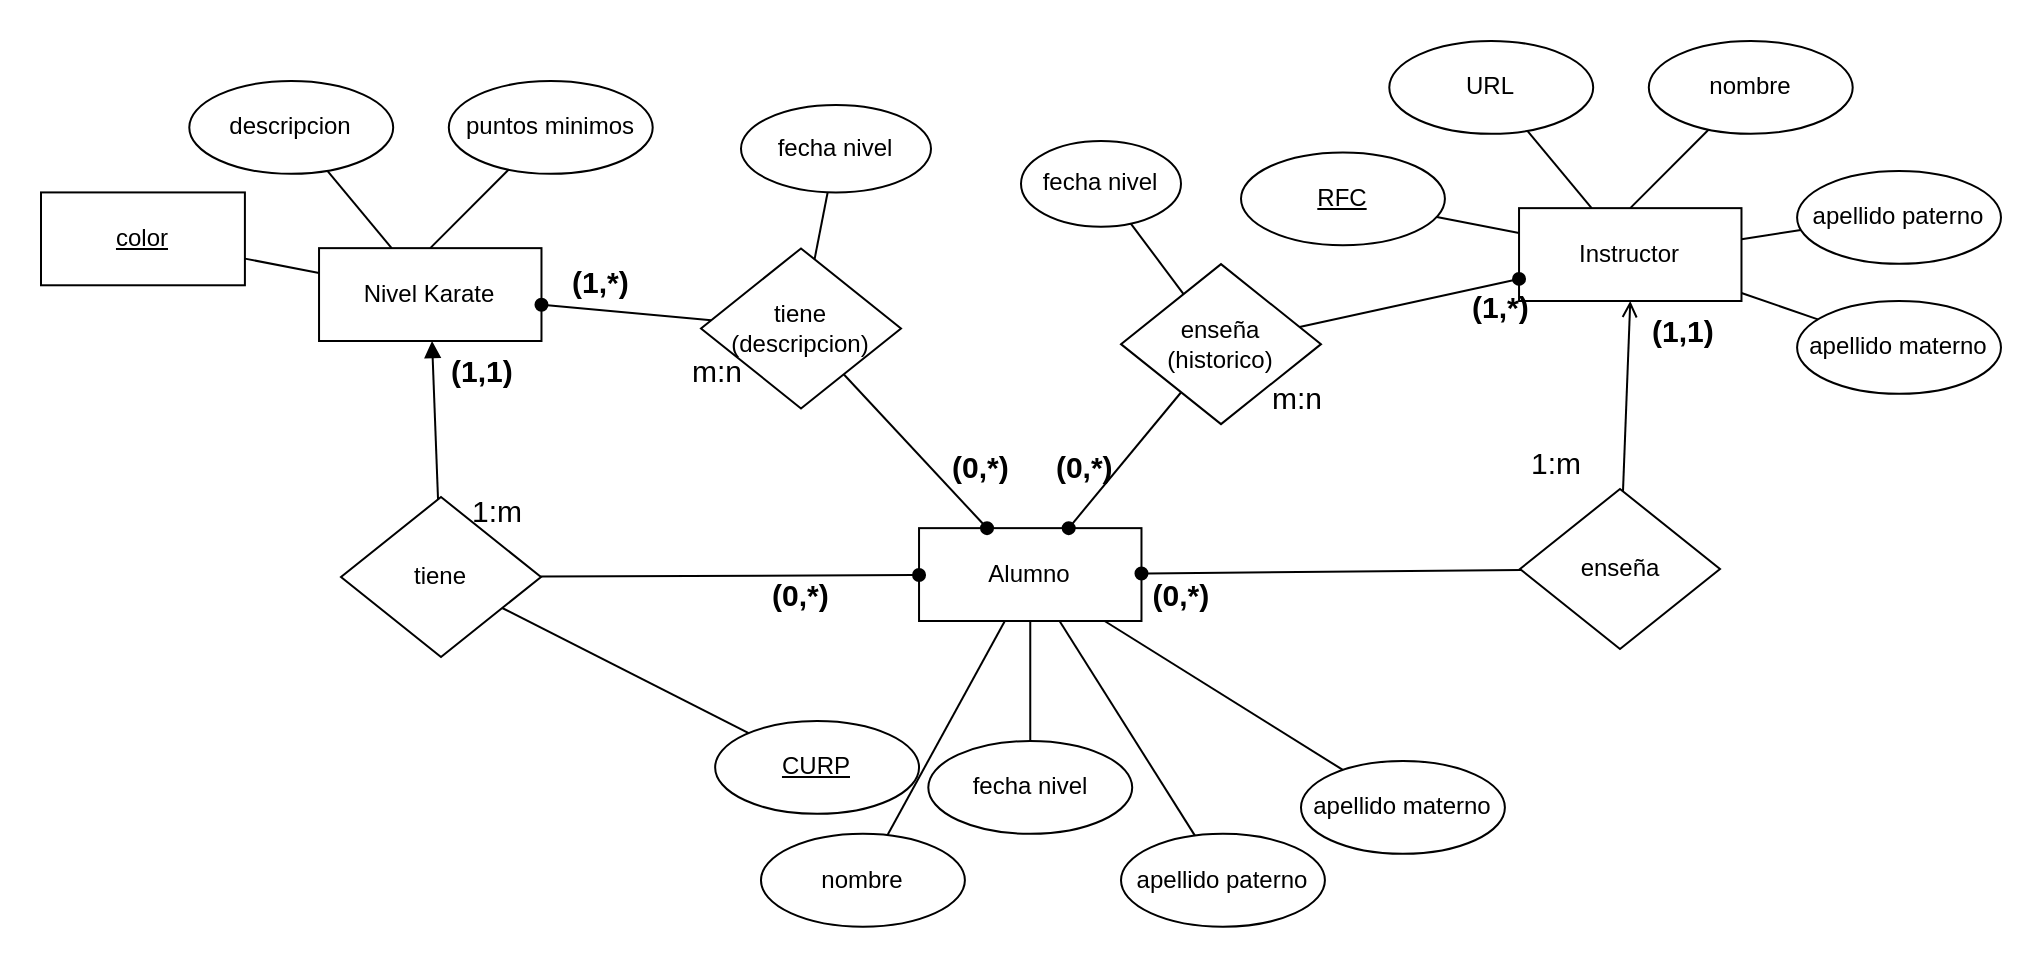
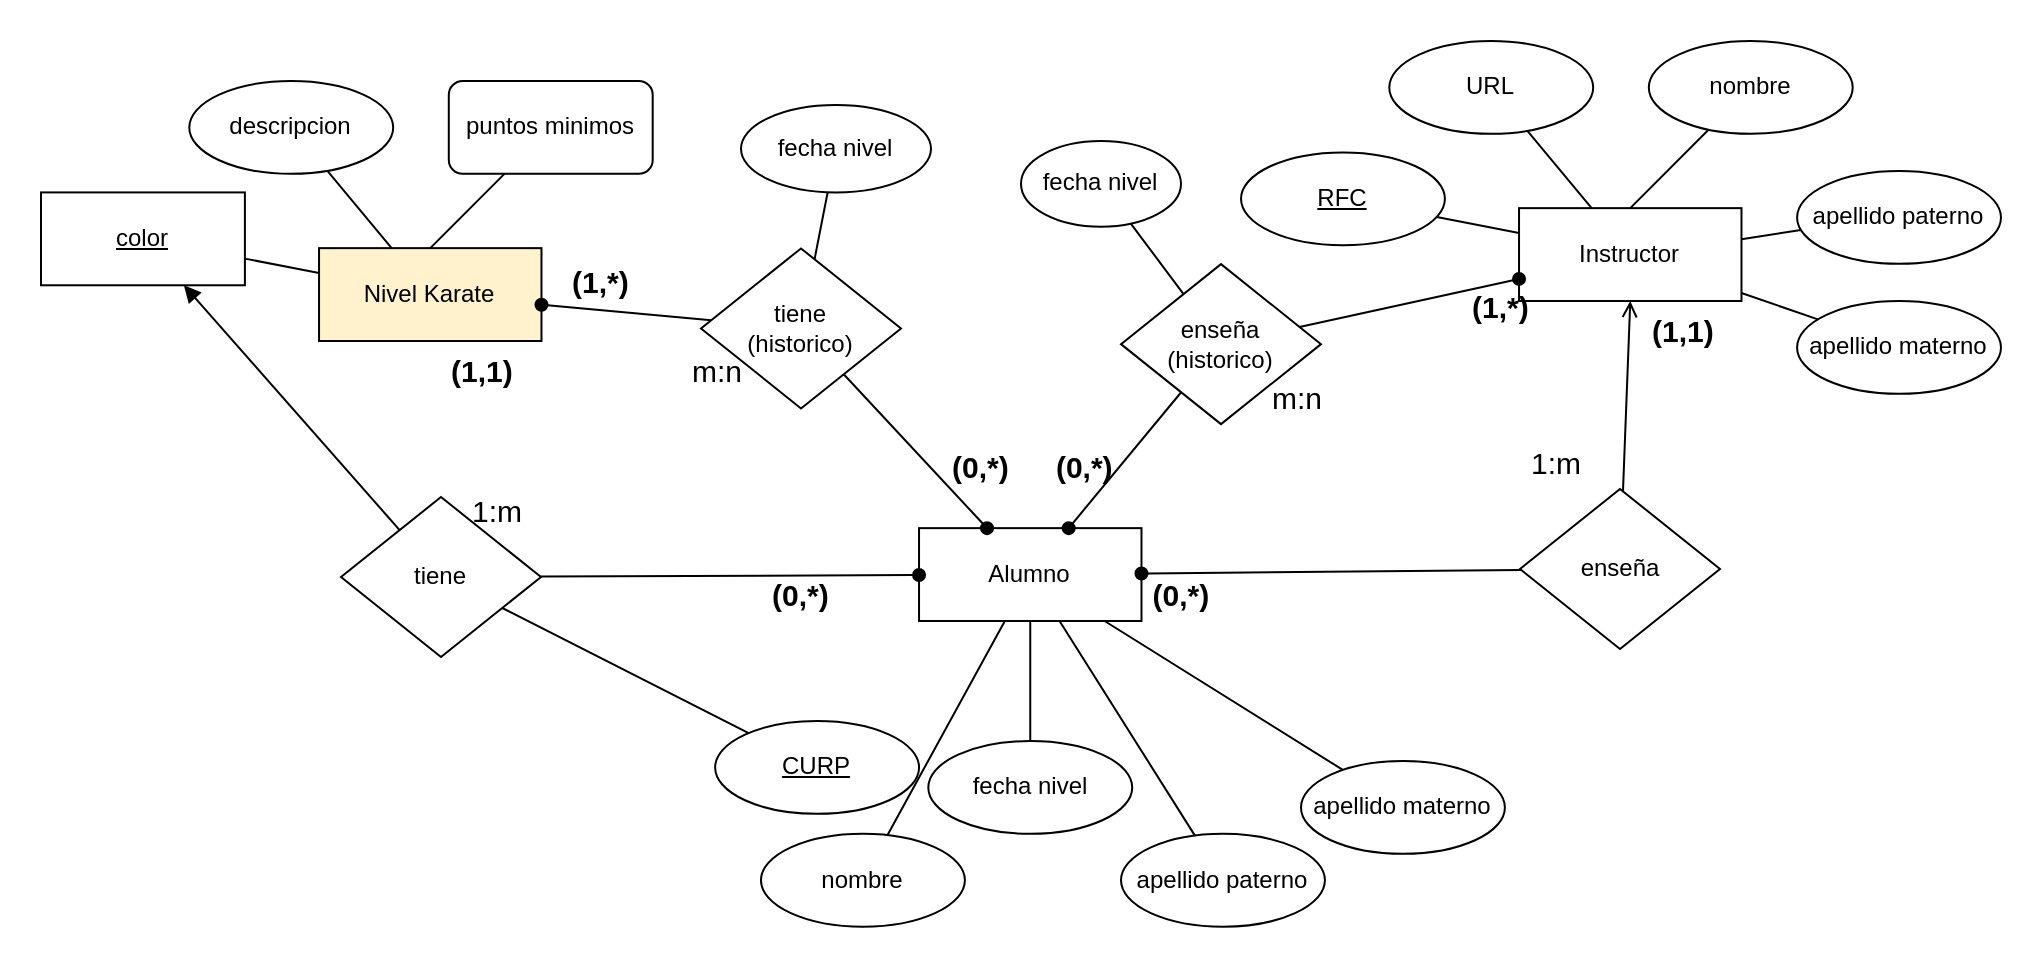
(551, 127) -> (551, 127)
(430, 295) -> (430, 295)
(801, 329) -> (801, 329)
(435, 428) -> (297, 414)
